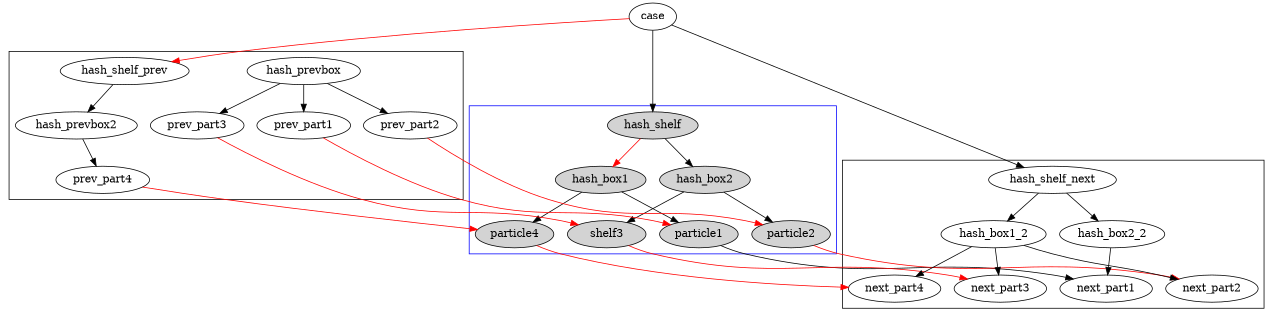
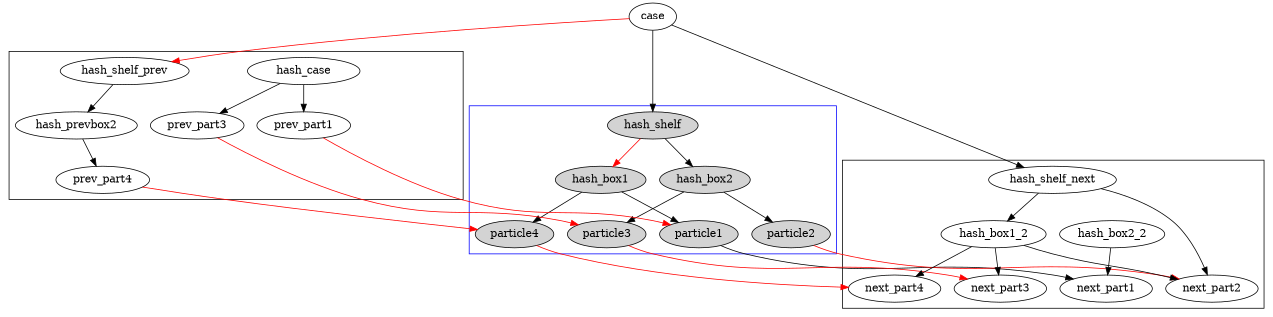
(304, 71) -> (304, 71)
(410, 125) -> none
(1079, 204) -> (1164, 215)
(607, 234) -> (607, 234)
